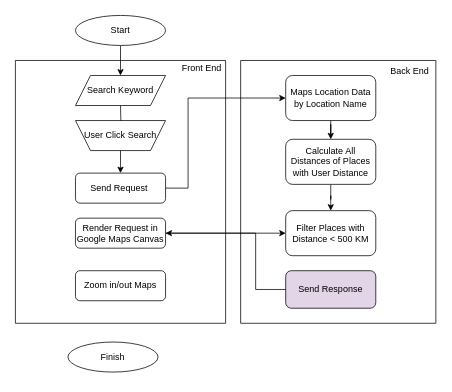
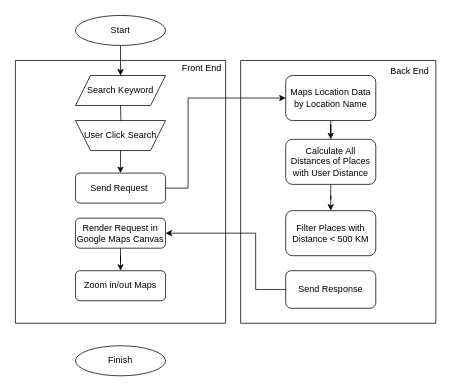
(279, 233) -> (120, 262)
(330, 289) -> (330, 289)
(113, 357) -> (120, 360)
